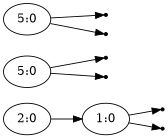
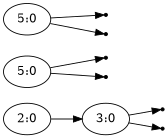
(106, 119) -> (106, 119)
